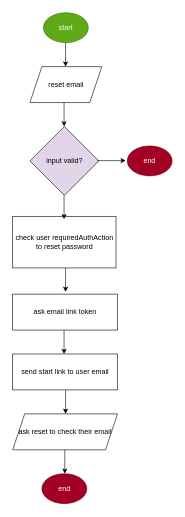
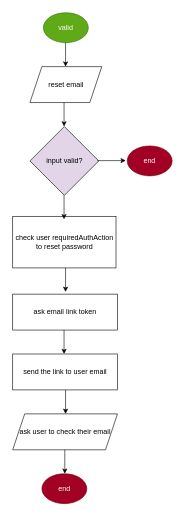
(66, 27) -> (66, 27)
(65, 372) -> (65, 372)
(65, 432) -> (65, 432)
